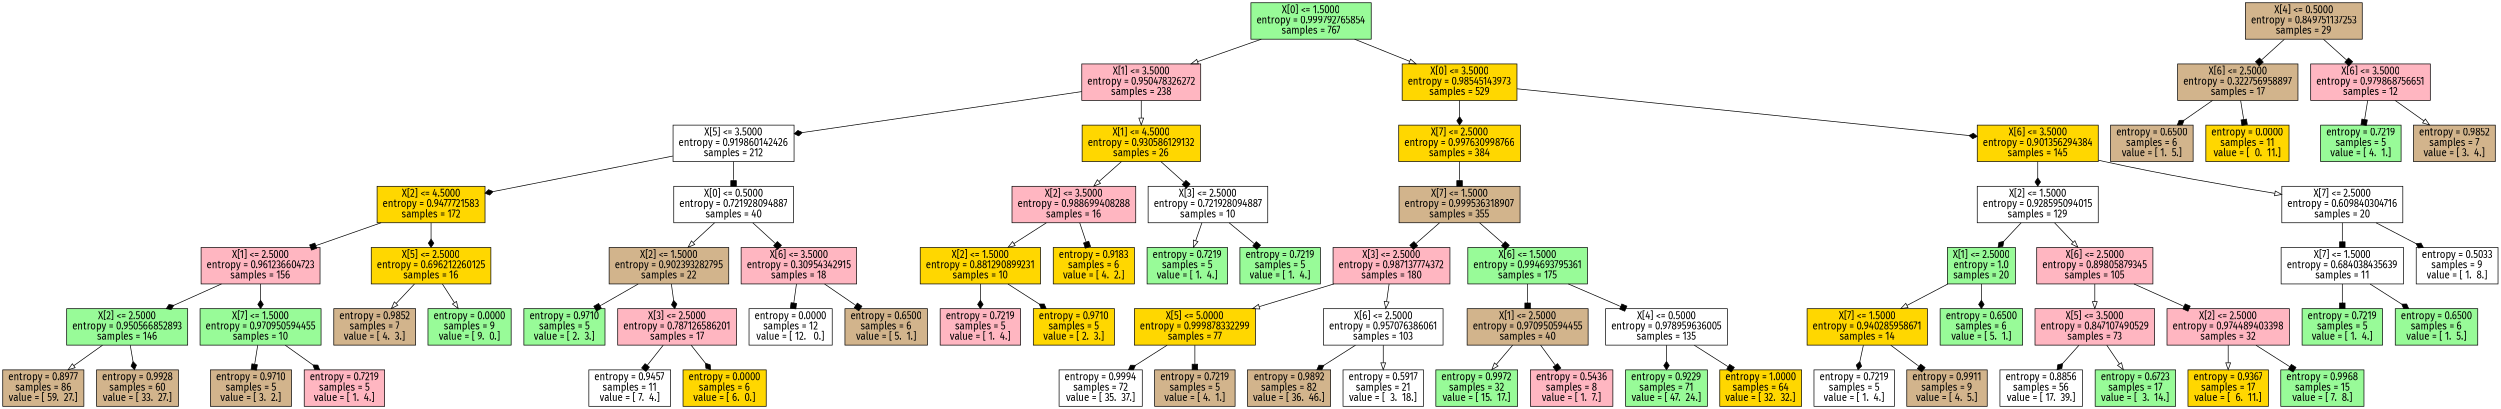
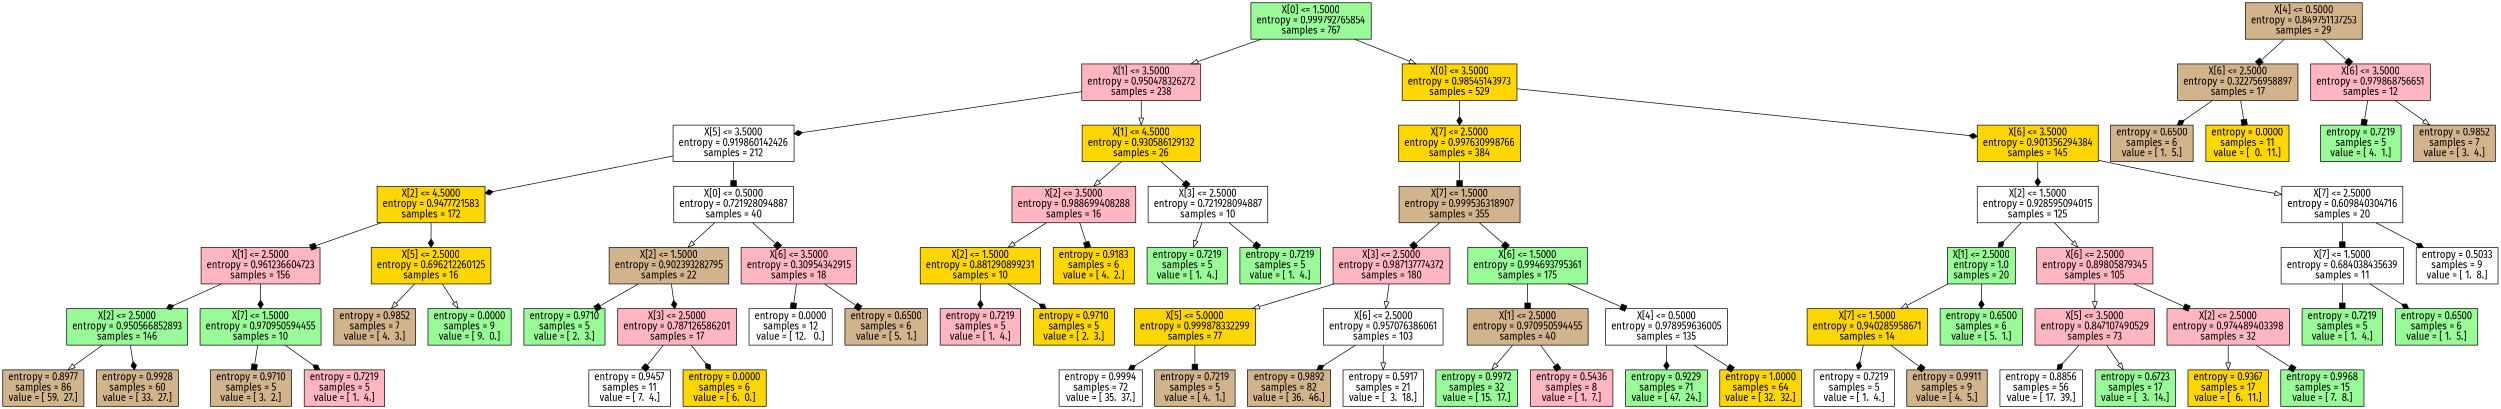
(2038, 205) -> (2038, 205)
